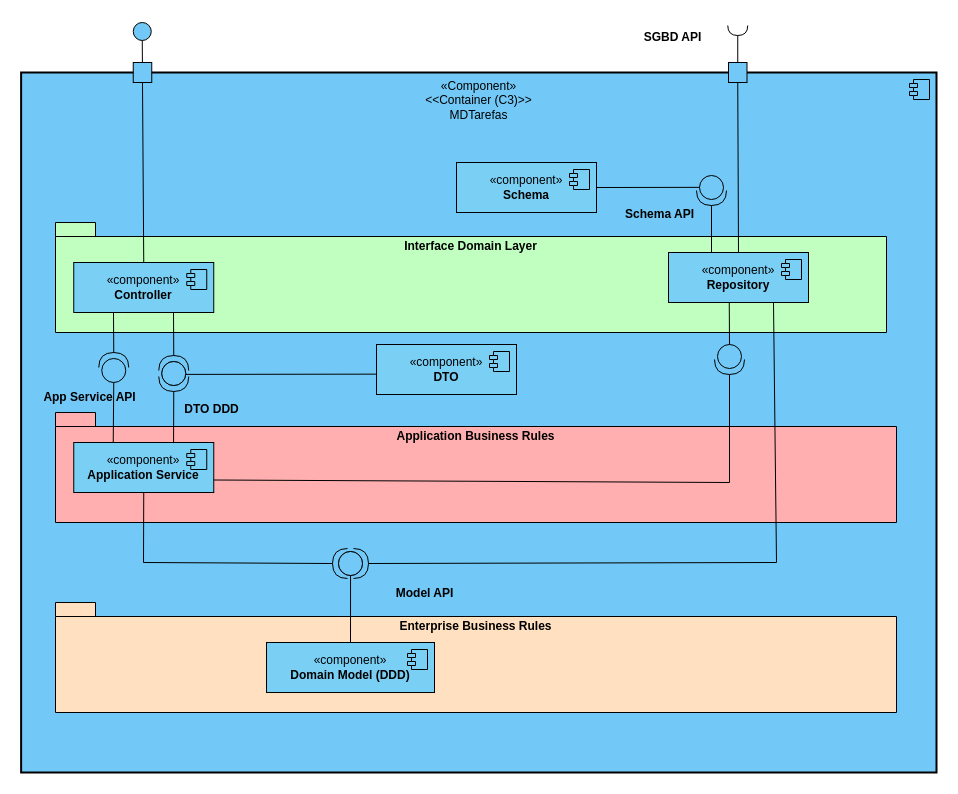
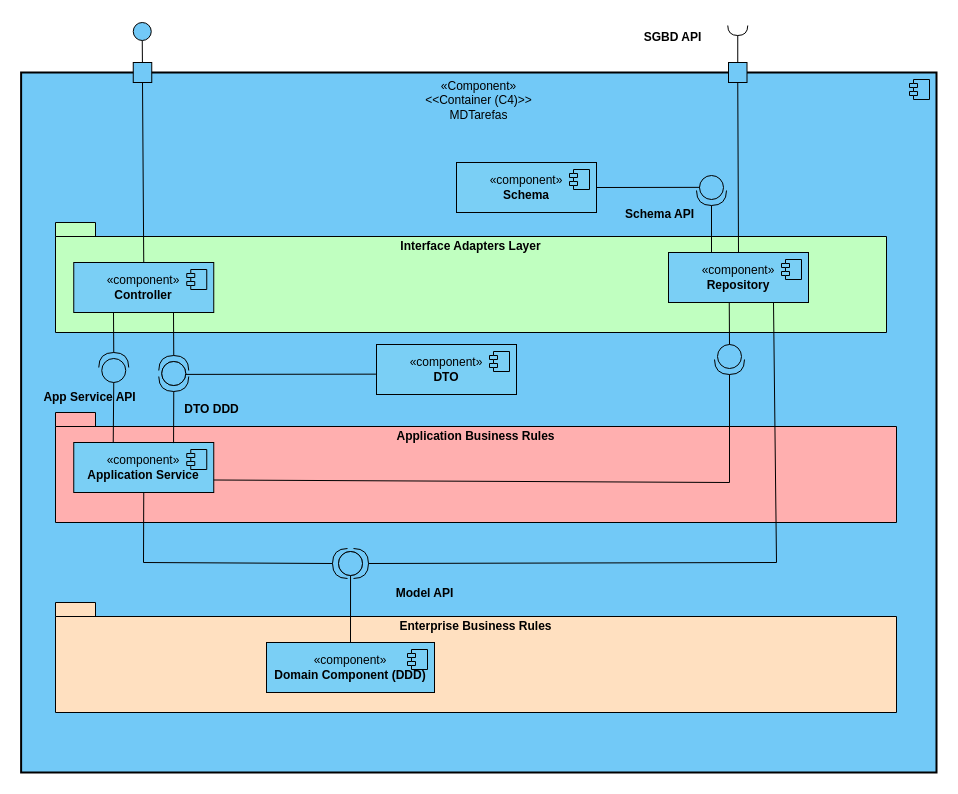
(479, 101) -> (479, 101)
(471, 247) -> (471, 247)
(351, 668) -> (351, 668)
